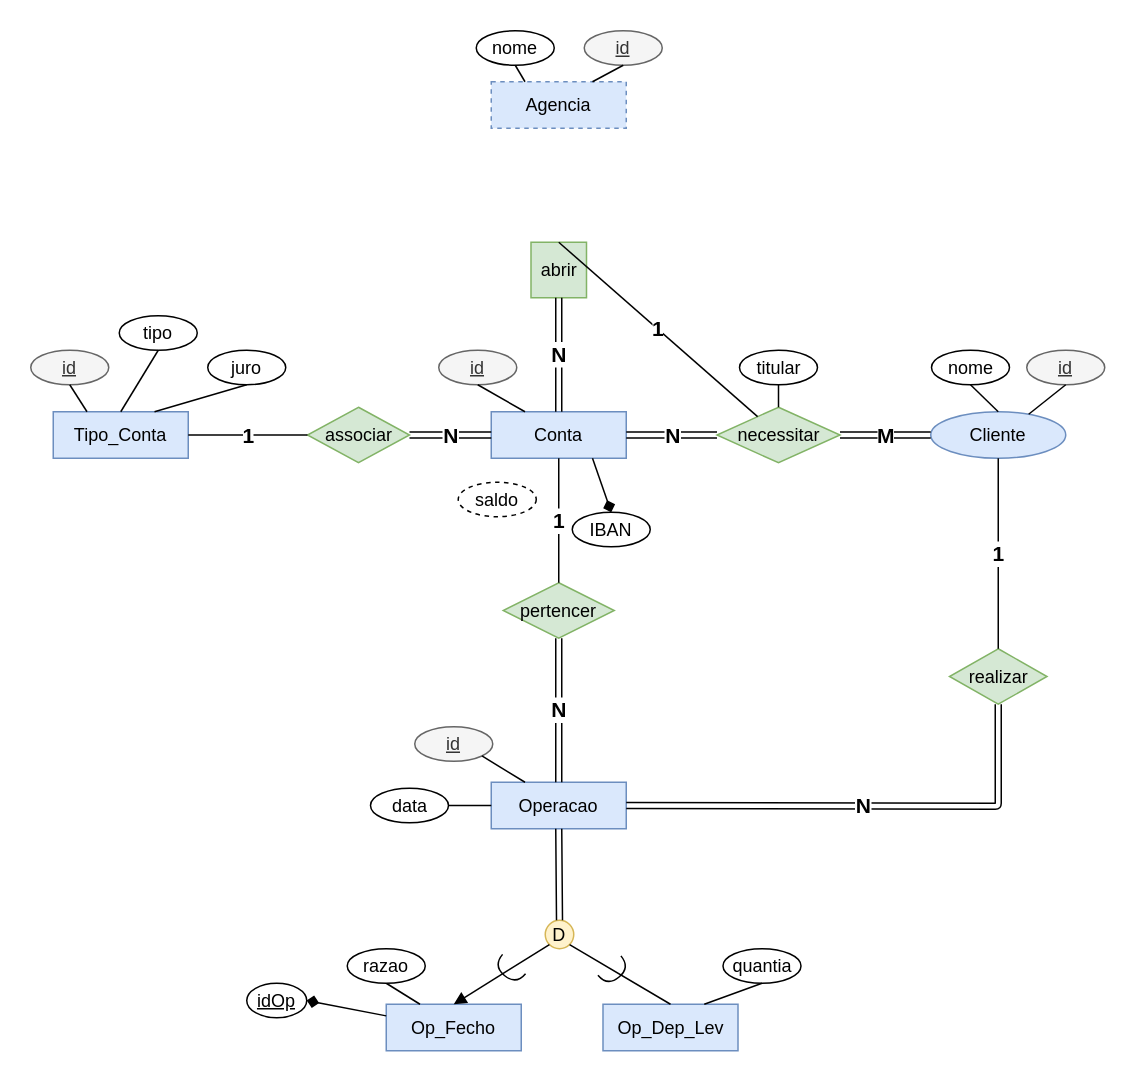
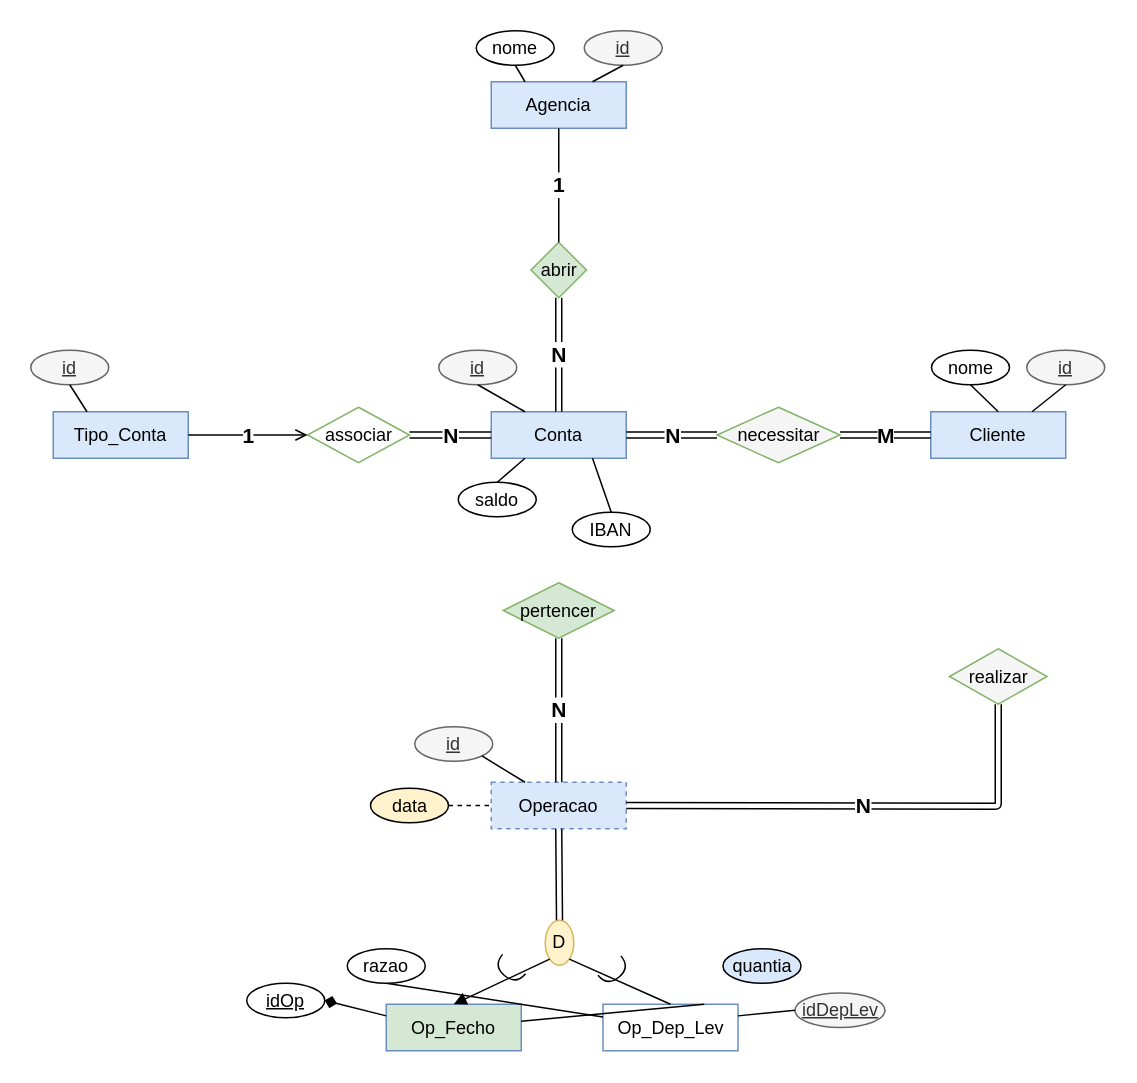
(559, 105) -> (559, 105)
(559, 270) -> (559, 270)
(658, 329) -> (559, 185)
(158, 333) -> none
(247, 368) -> none
(779, 368) -> none
(140, 381) -> none
(779, 396) -> none
(201, 398) -> none
(301, 435) -> (300, 435)
(359, 435) -> (359, 435)
(779, 435) -> (779, 435)
(998, 435) -> (998, 435)
none -> (511, 470)
(497, 500) -> (497, 500)
(607, 500) -> (609, 506)
(559, 521) -> none
(998, 554) -> none
(998, 677) -> (998, 677)
(410, 806) -> (410, 806)
(471, 806) -> (471, 806)
(559, 806) -> (559, 806)
(560, 935) -> (560, 943)
(762, 966) -> (762, 966)
(403, 993) -> (526, 1005)
(733, 994) -> (651, 1009)
(277, 1001) -> (286, 1001)
none -> (840, 1010)
none -> (766, 1013)
(454, 1028) -> (454, 1028)
(671, 1028) -> (671, 1028)
